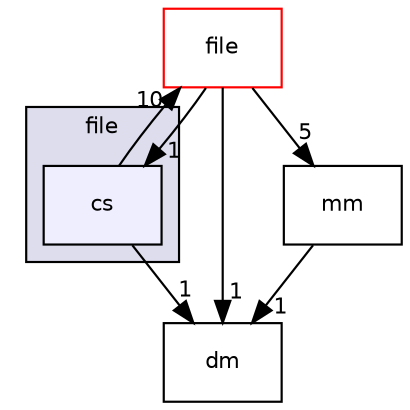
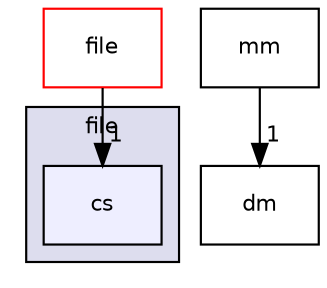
(276, 118) -> none
(142, 135) -> none
(223, 194) -> none
(156, 275) -> none
